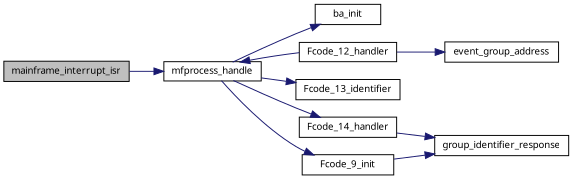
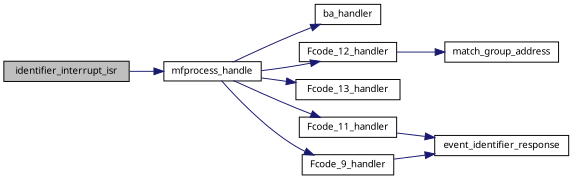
(348, 14) -> (348, 14)
(502, 52) -> (502, 52)
(274, 56) -> (286, 67)
(67, 71) -> (67, 71)
(348, 90) -> (348, 90)
(348, 127) -> (348, 127)
(502, 146) -> (502, 146)
(348, 165) -> (348, 165)
